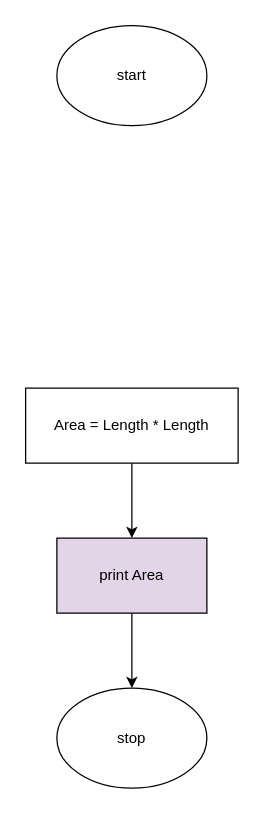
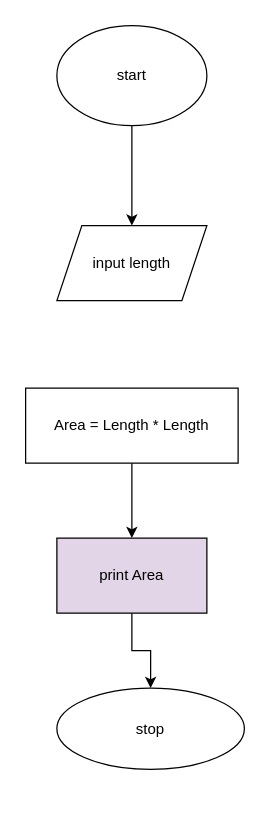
none -> (132, 172)
none -> (132, 263)
(132, 738) -> (151, 729)
